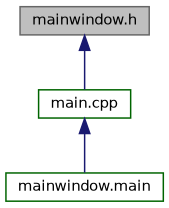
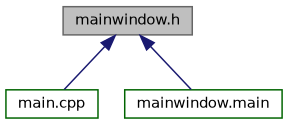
(85, 153) -> (171, 68)
